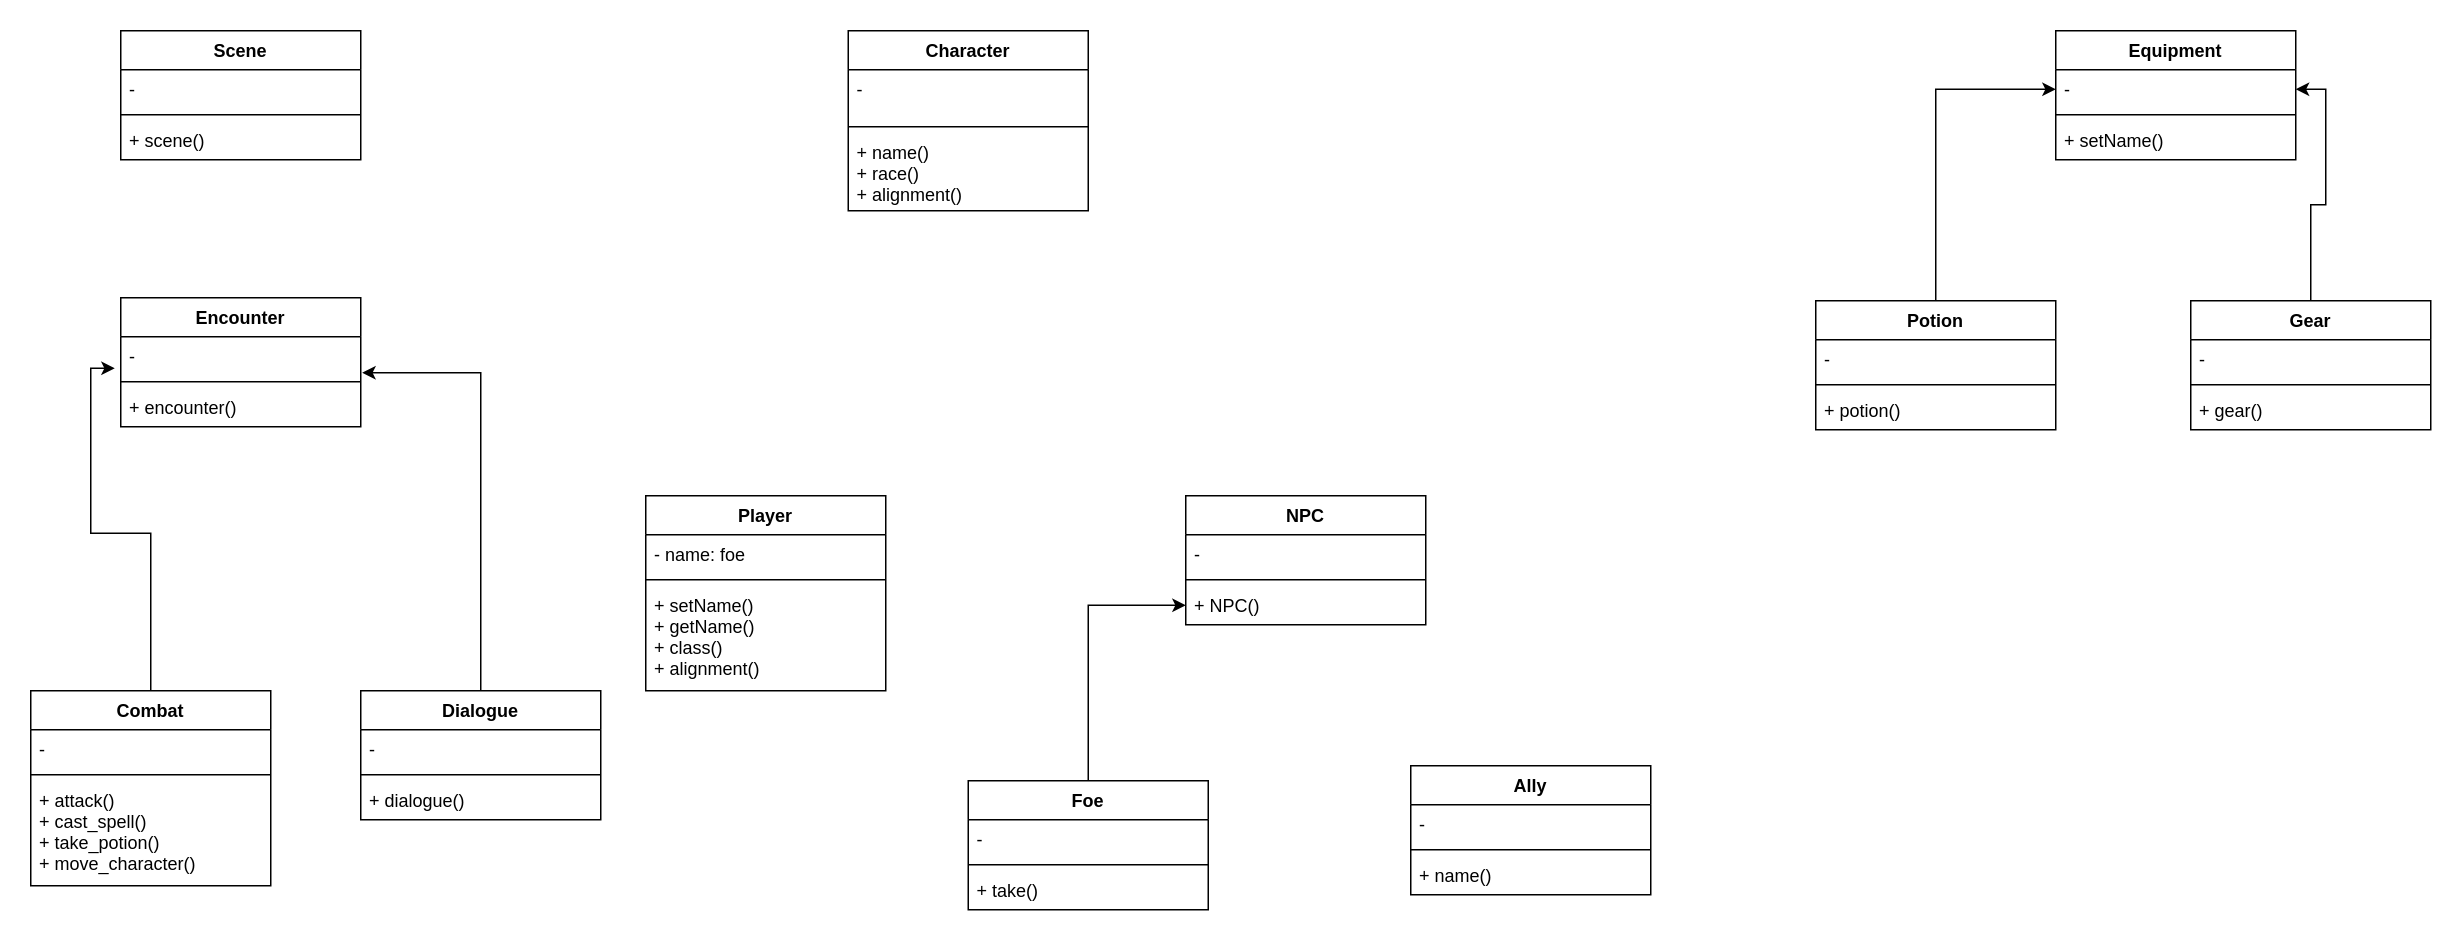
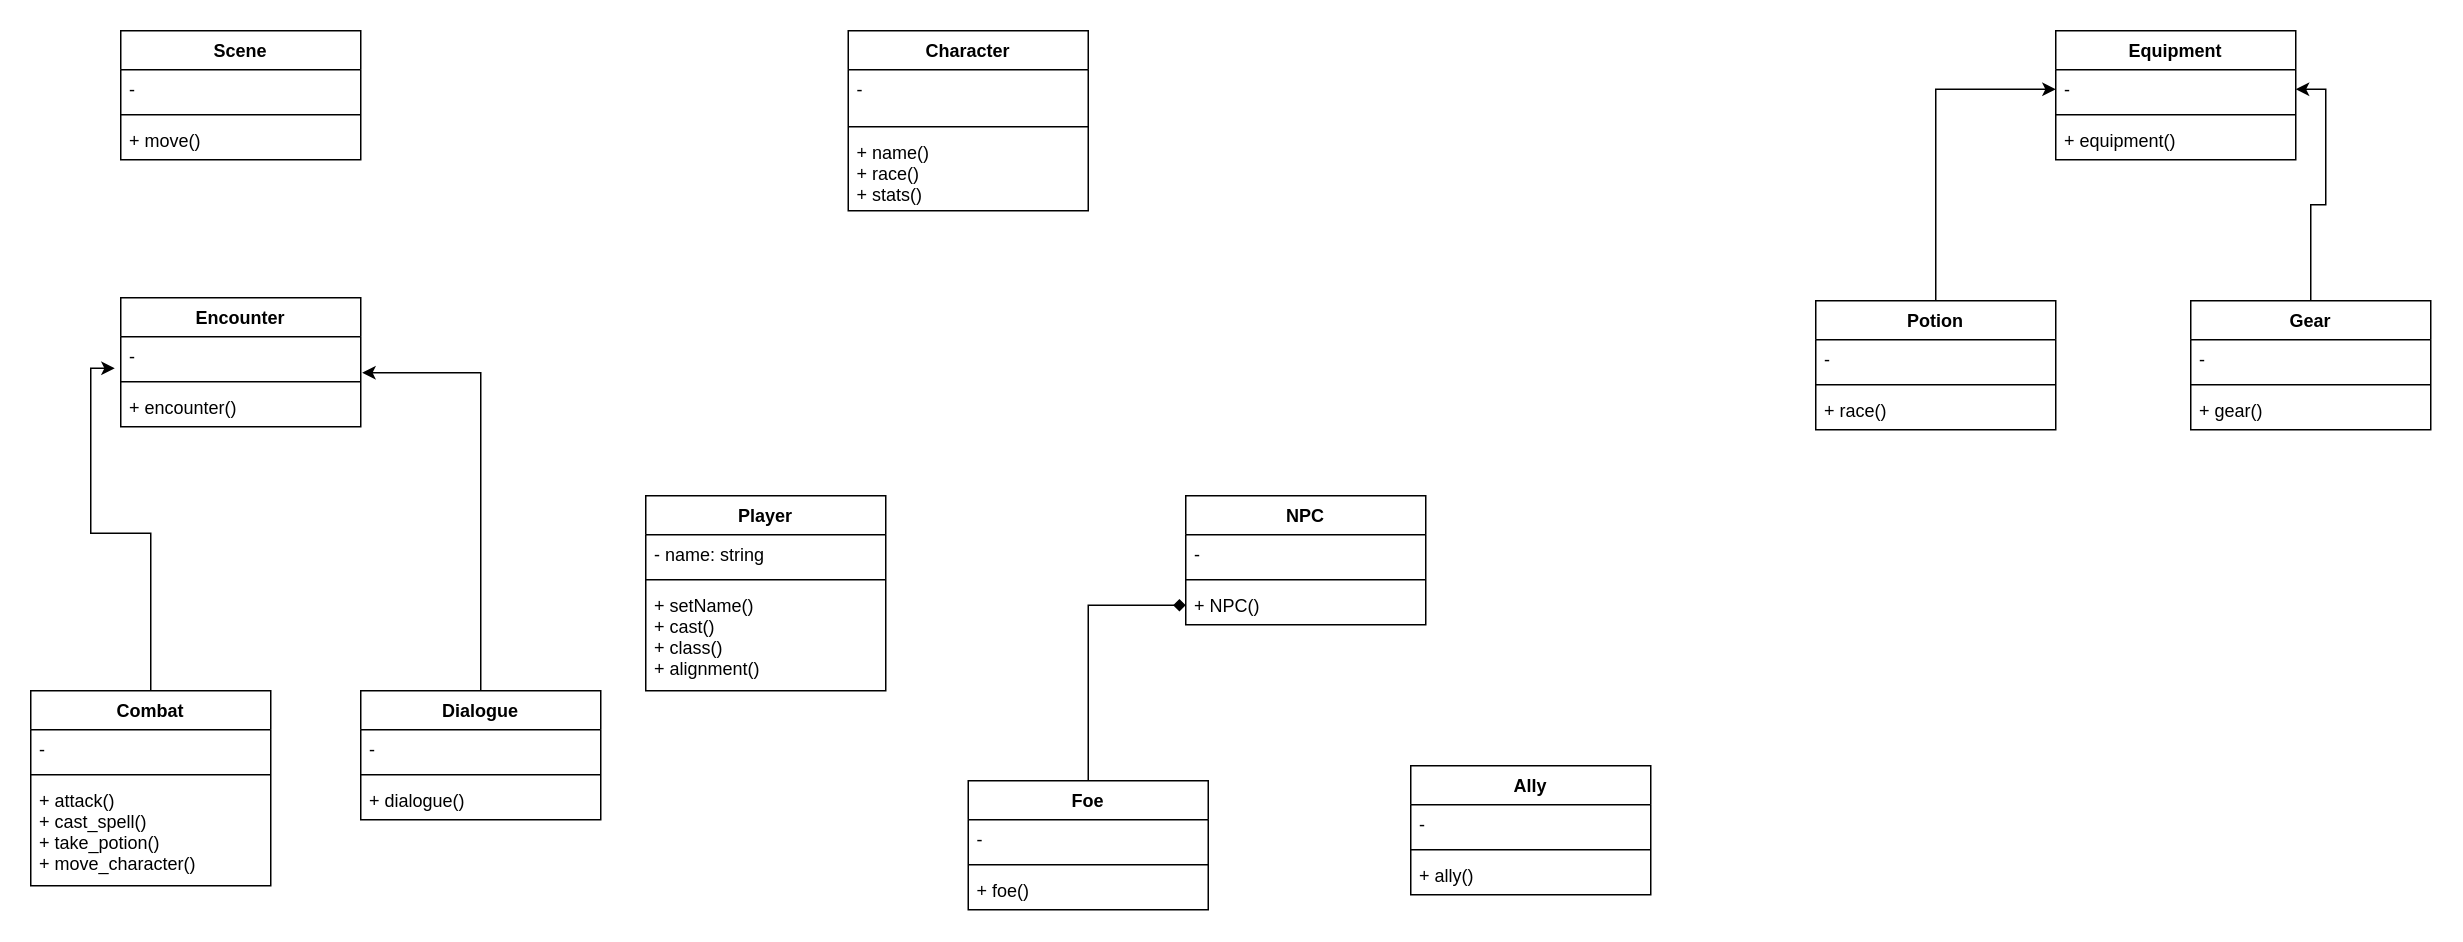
(172, 141) -> (167, 141)
(2117, 141) -> (2125, 141)
(894, 153) -> (894, 153)
(1870, 411) -> (1862, 411)
(702, 555) -> (715, 555)
(1174, 605) -> (1173, 605)
(707, 606) -> (707, 606)
(1457, 876) -> (1452, 876)
(1014, 891) -> (1009, 891)
